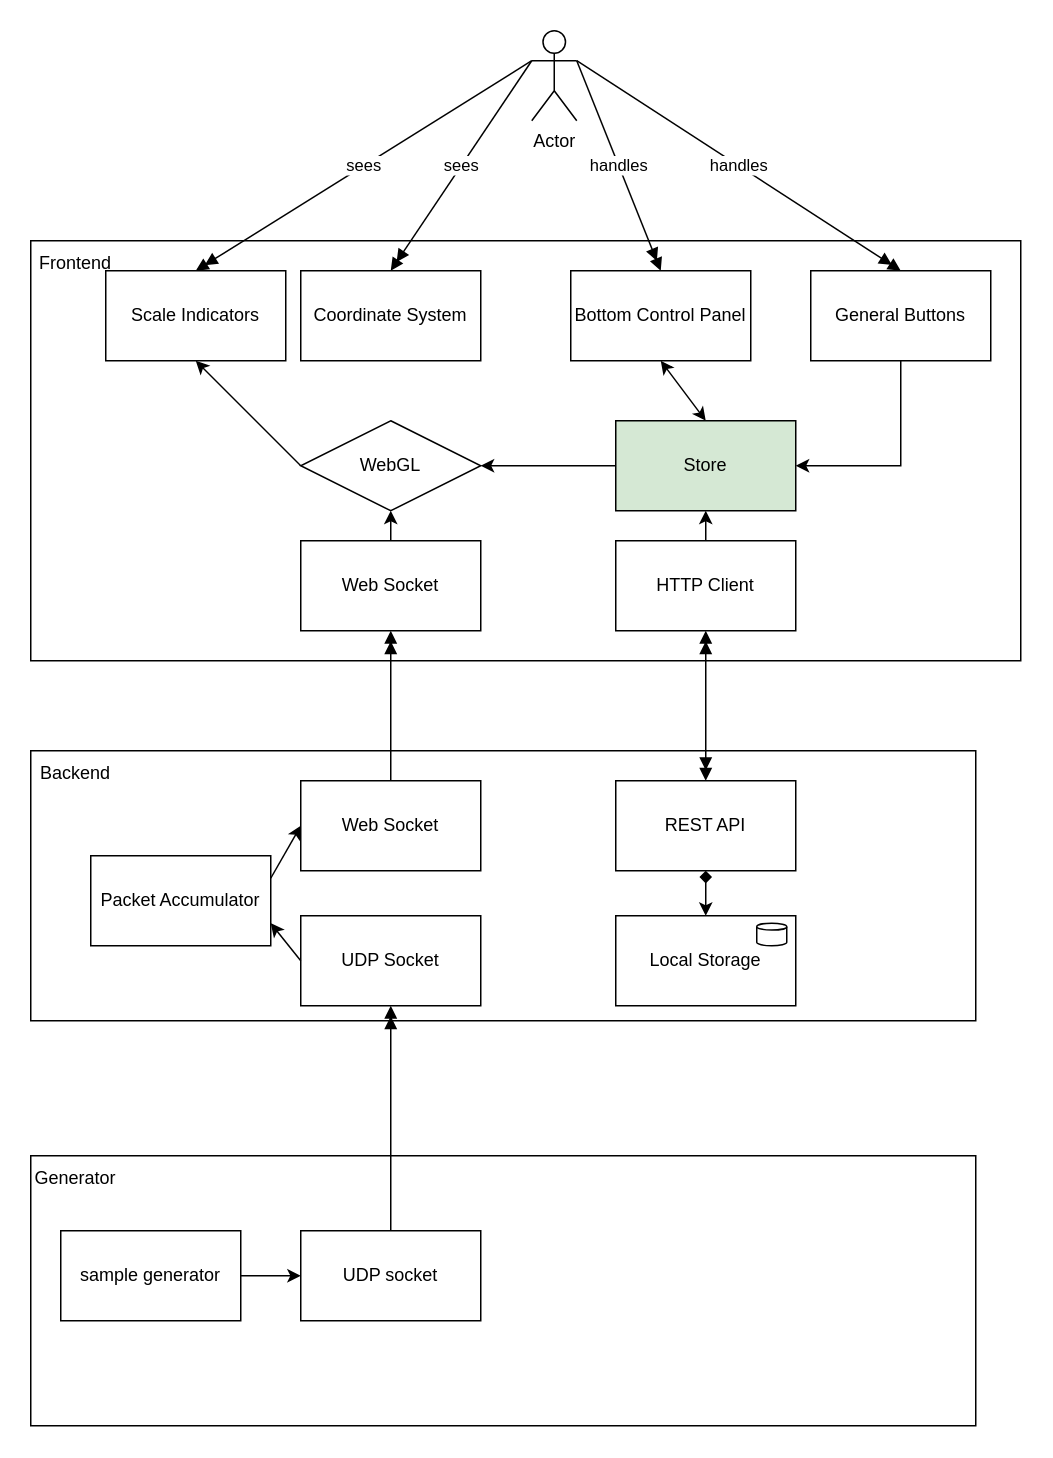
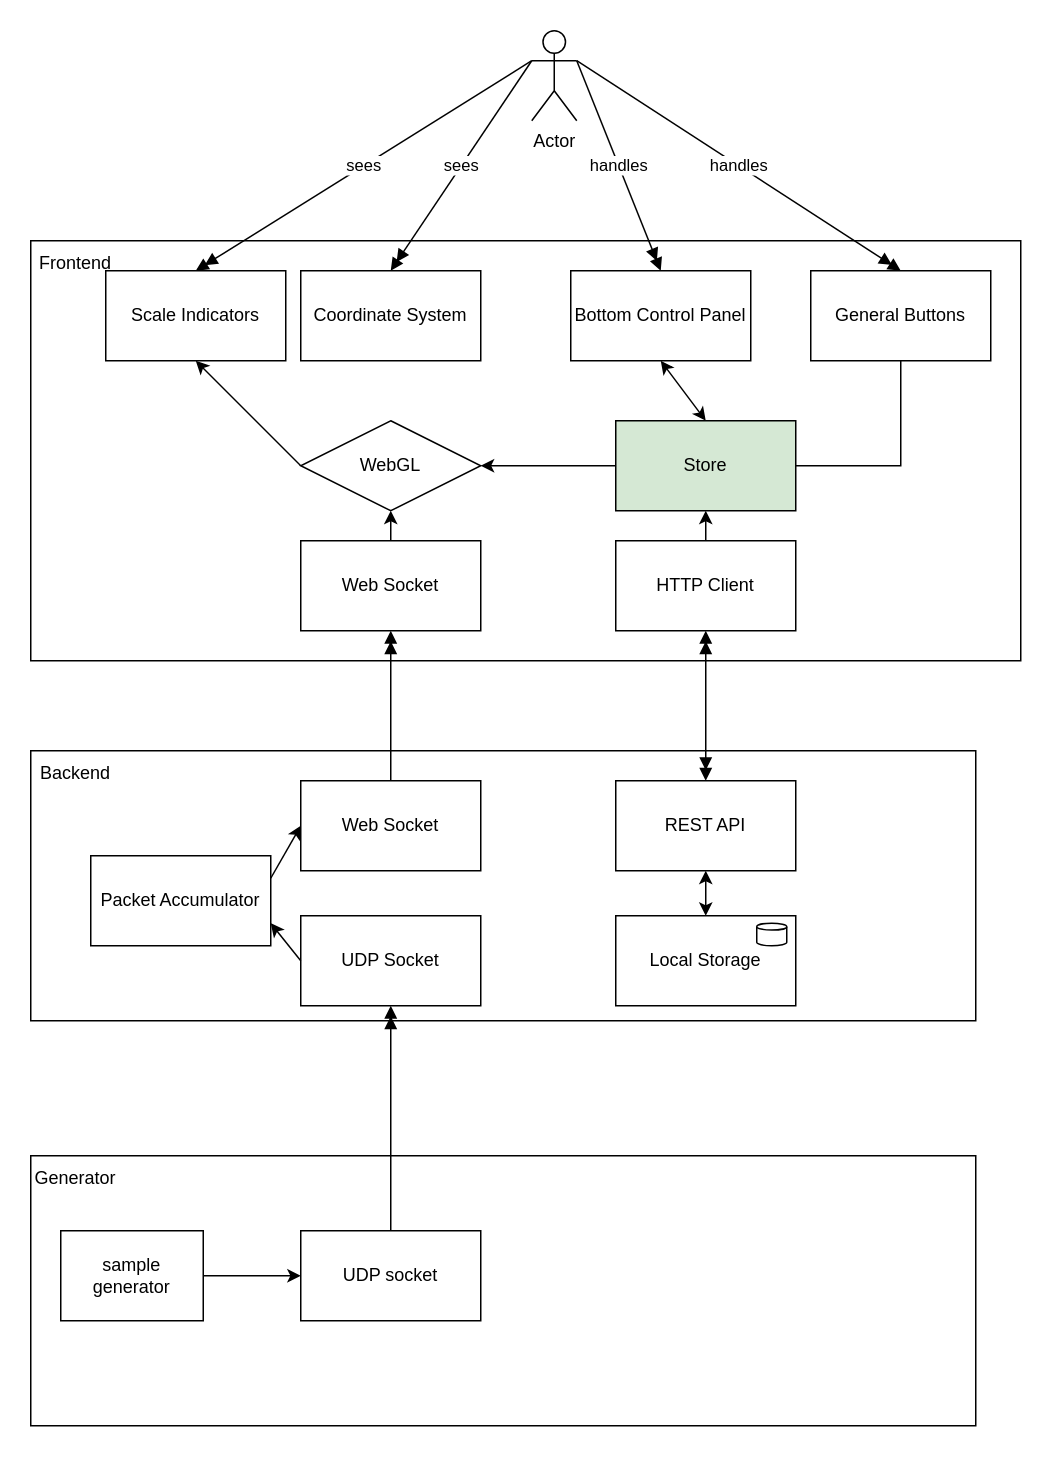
(807, 466) -> (802, 466)
(706, 883) -> (706, 882)
(151, 1276) -> (132, 1276)
